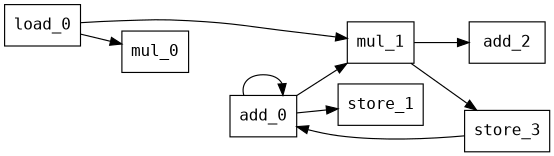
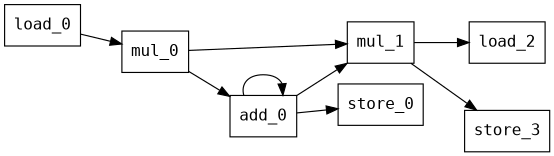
(209, 22) -> (262, 47)
(507, 43) -> (507, 43)
(381, 105) -> (381, 105)
(386, 139) -> (204, 81)
